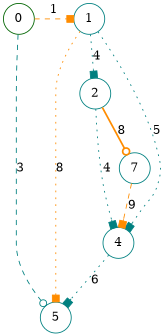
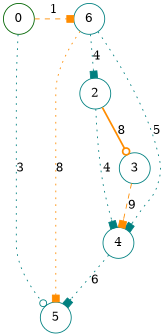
(89, 19) -> (89, 19)
(135, 168) -> (135, 168)
(16, 171) -> (16, 171)
